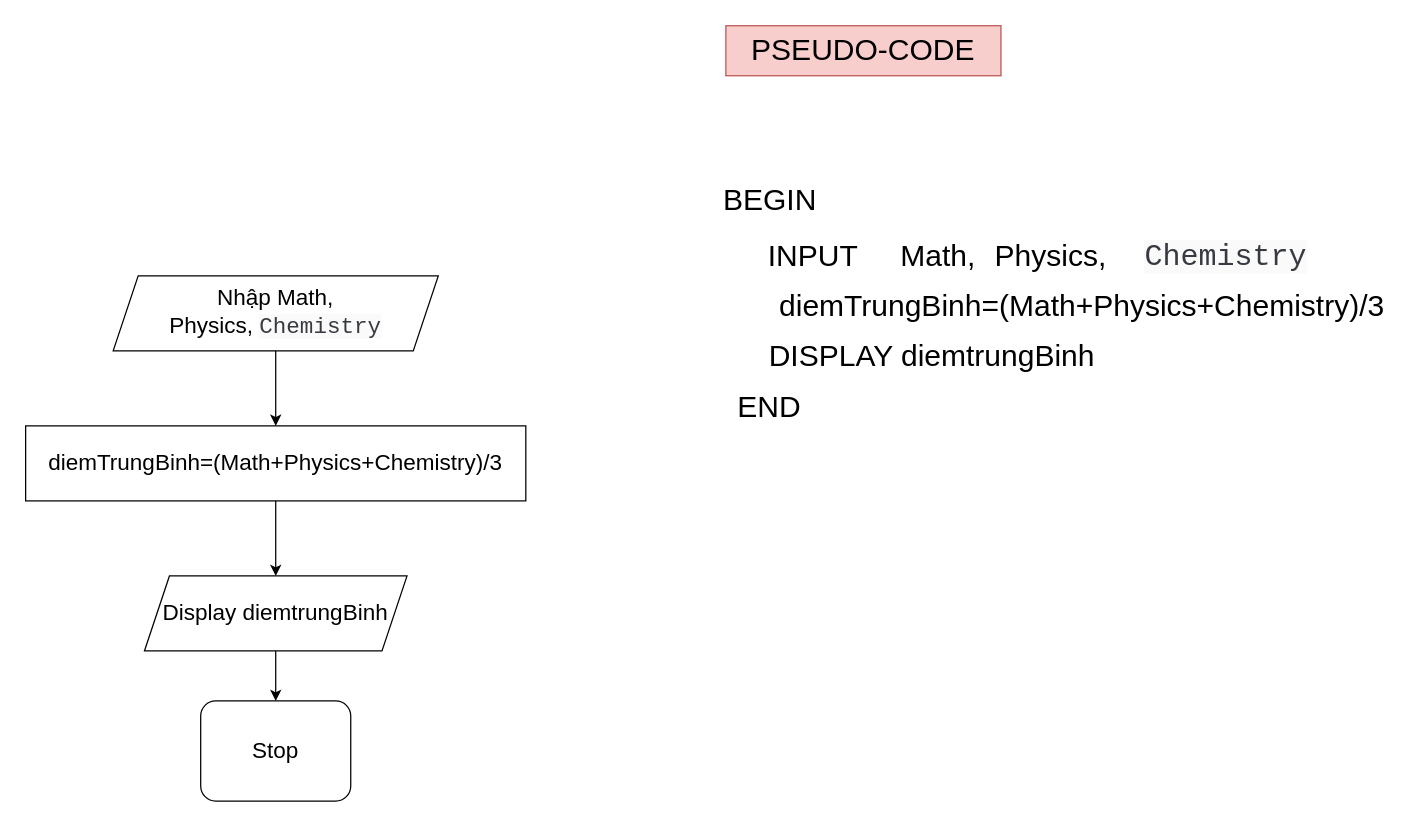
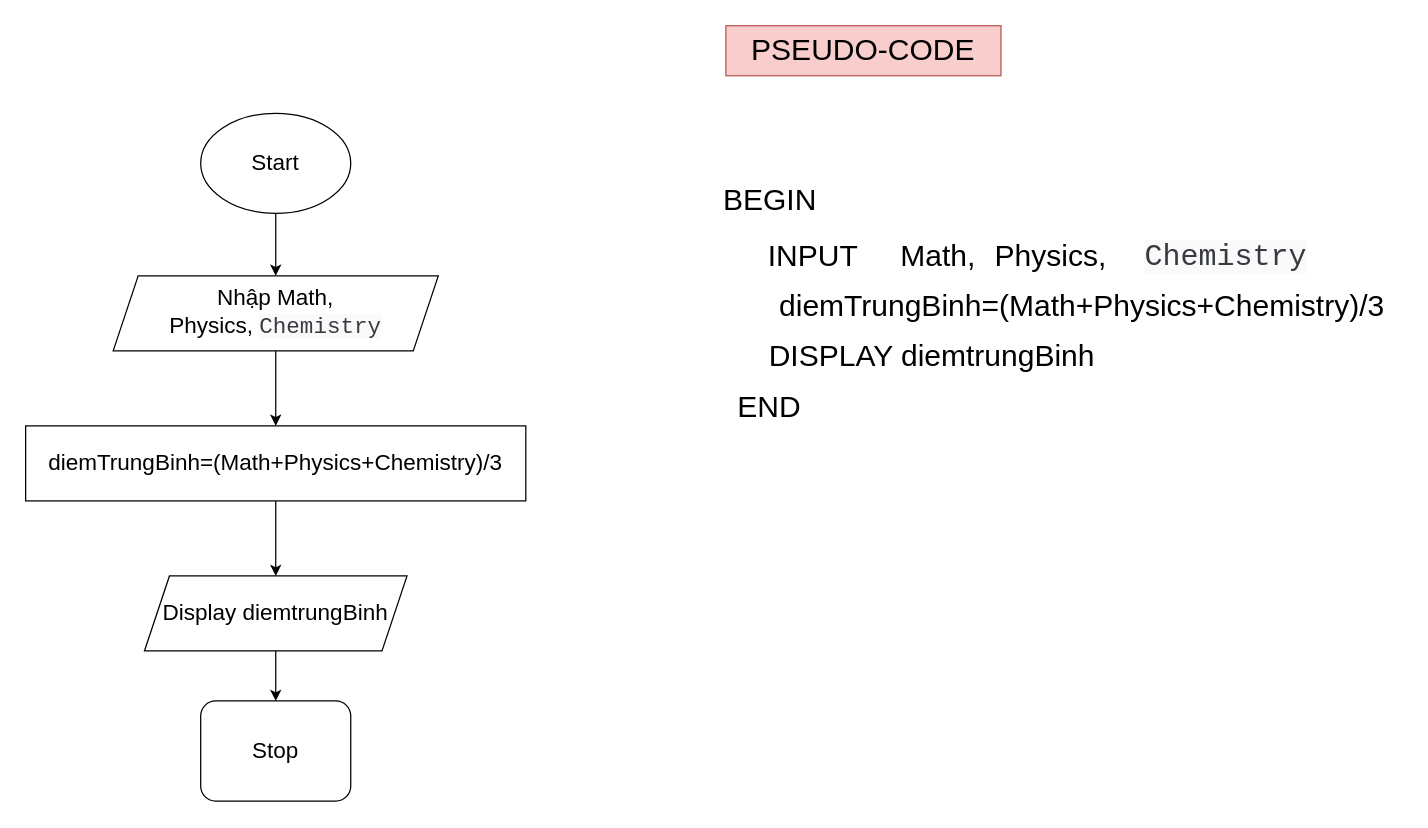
none -> (276, 163)
none -> (276, 240)
